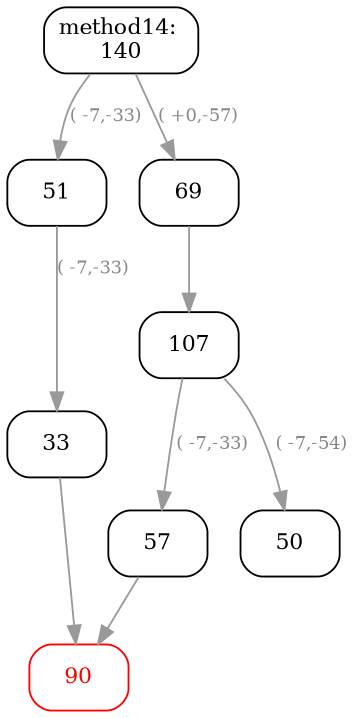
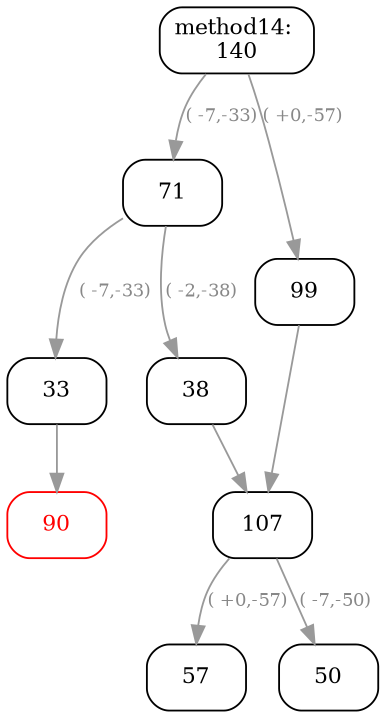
(57, 193) -> (173, 193)
(189, 193) -> (305, 292)
none -> (196, 391)
(213, 444) -> (248, 601)
(312, 444) -> (336, 601)
(123, 603) -> none
